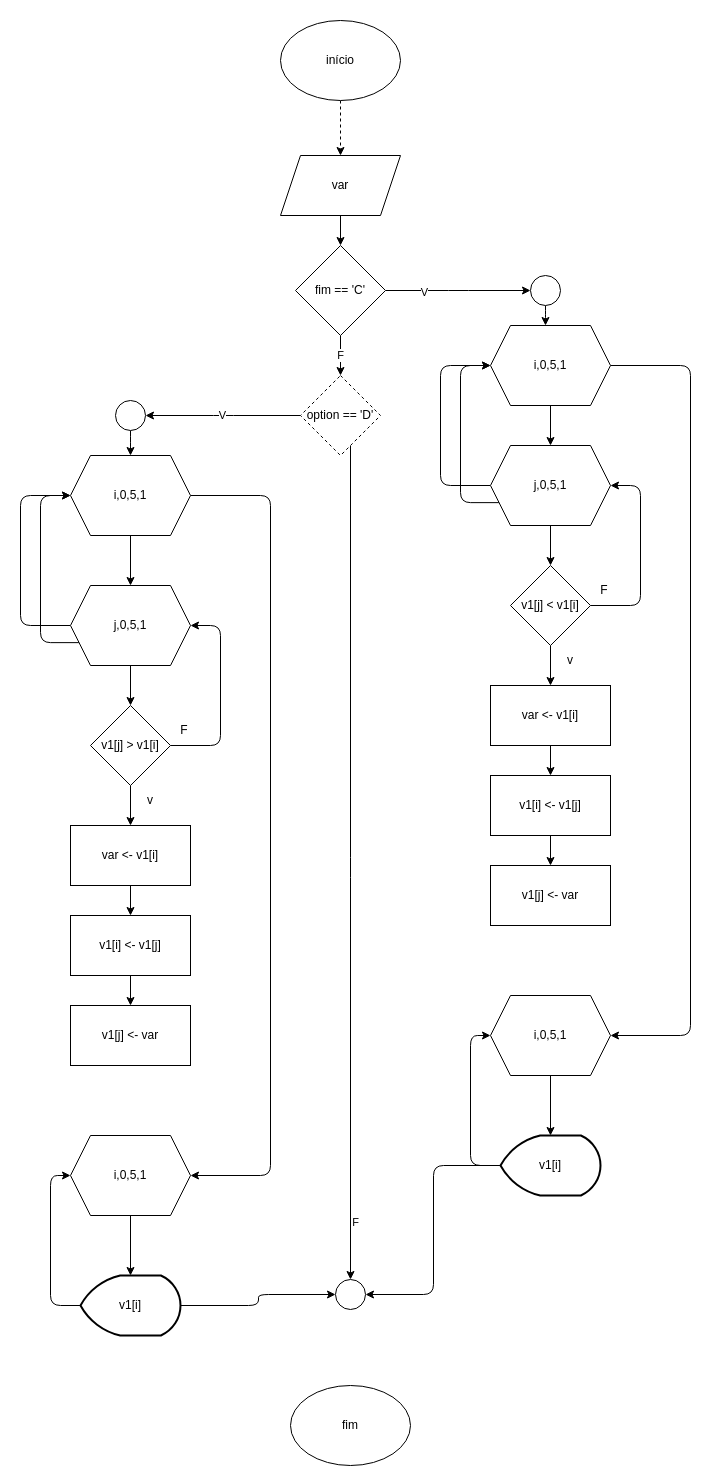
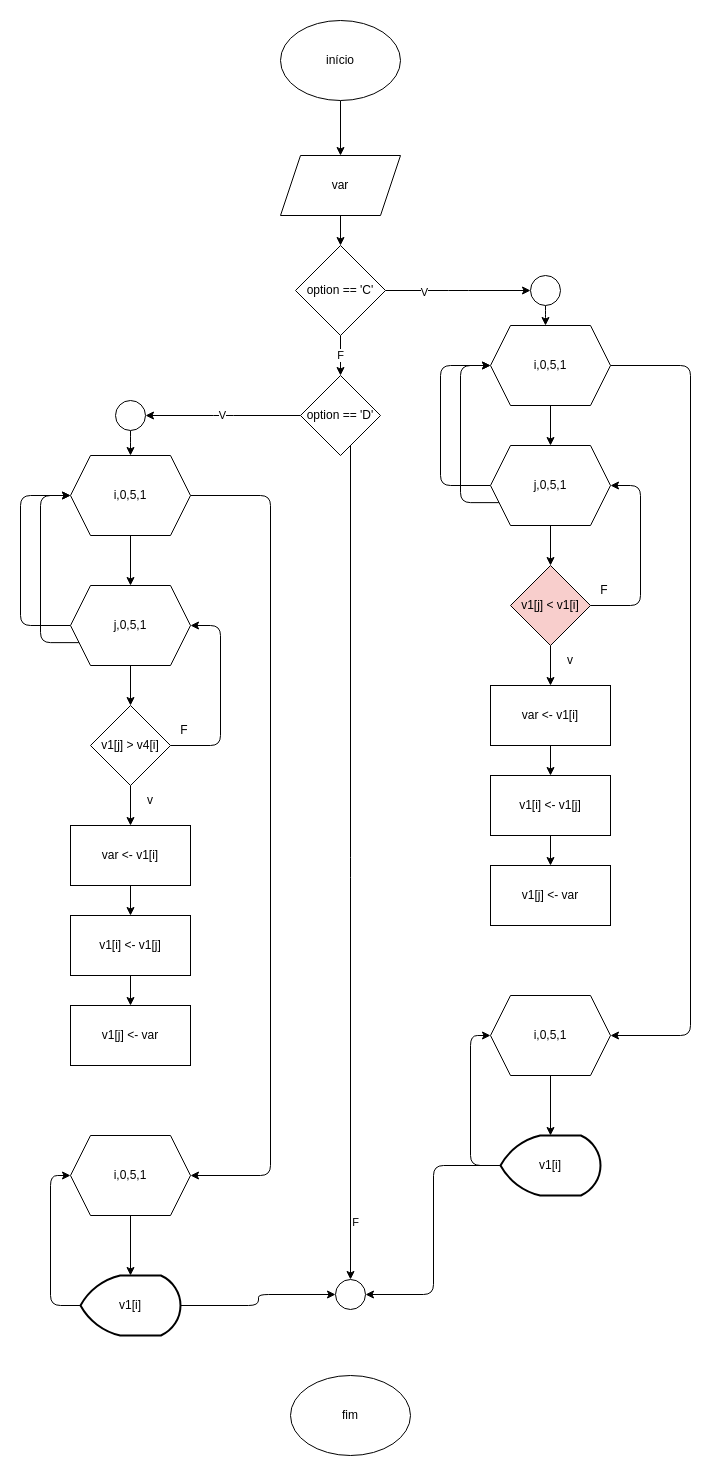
(341, 125) -> (341, 125)
(341, 291) -> (341, 291)
(341, 416) -> (341, 416)
(551, 606) -> (551, 606)
(131, 746) -> (131, 746)
(351, 1426) -> (351, 1416)
